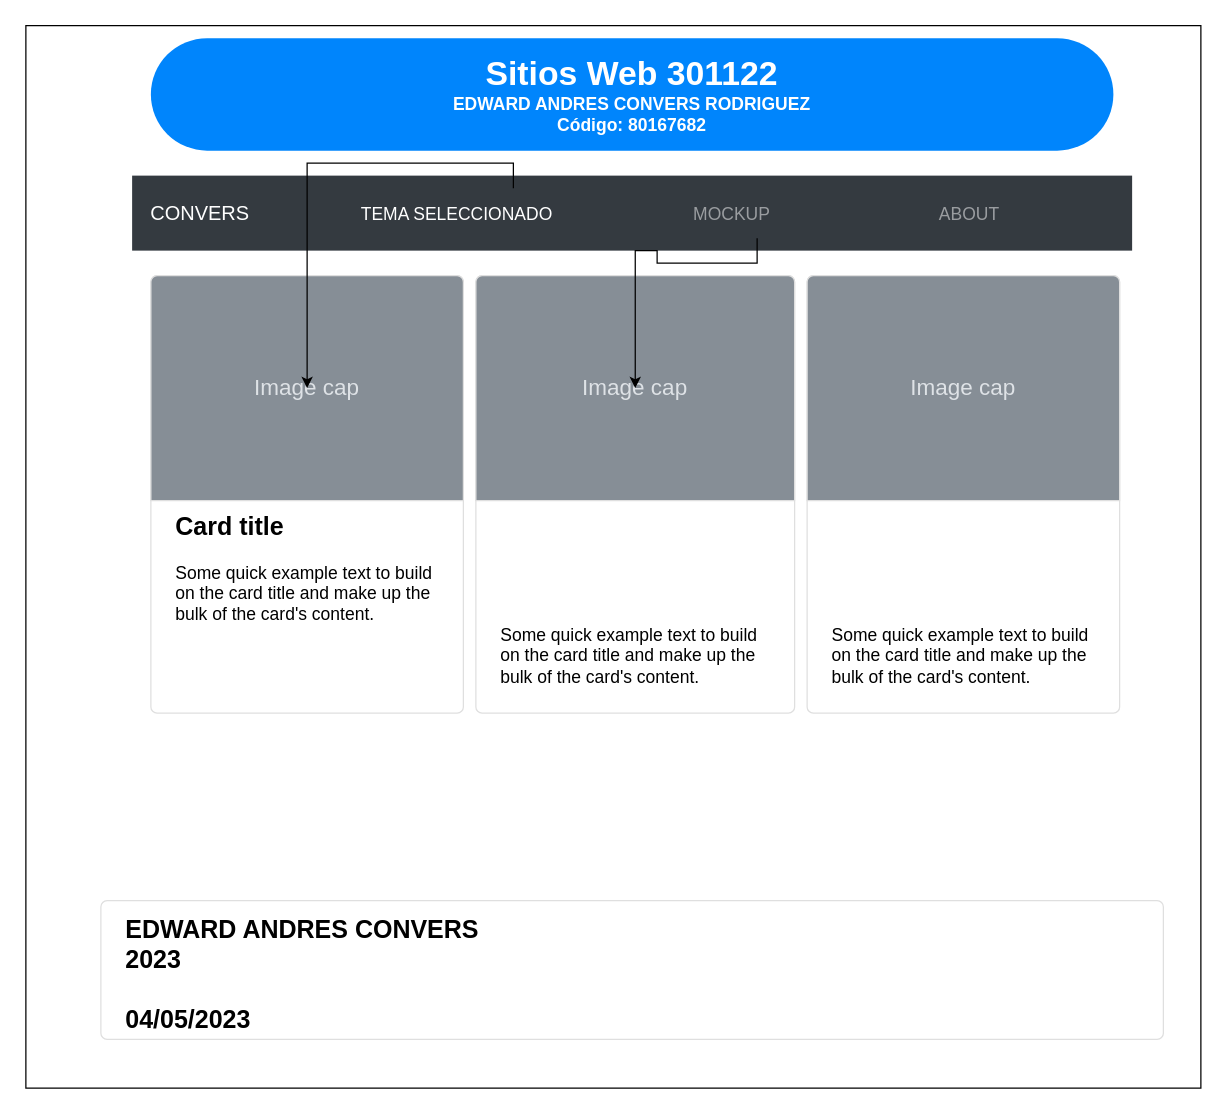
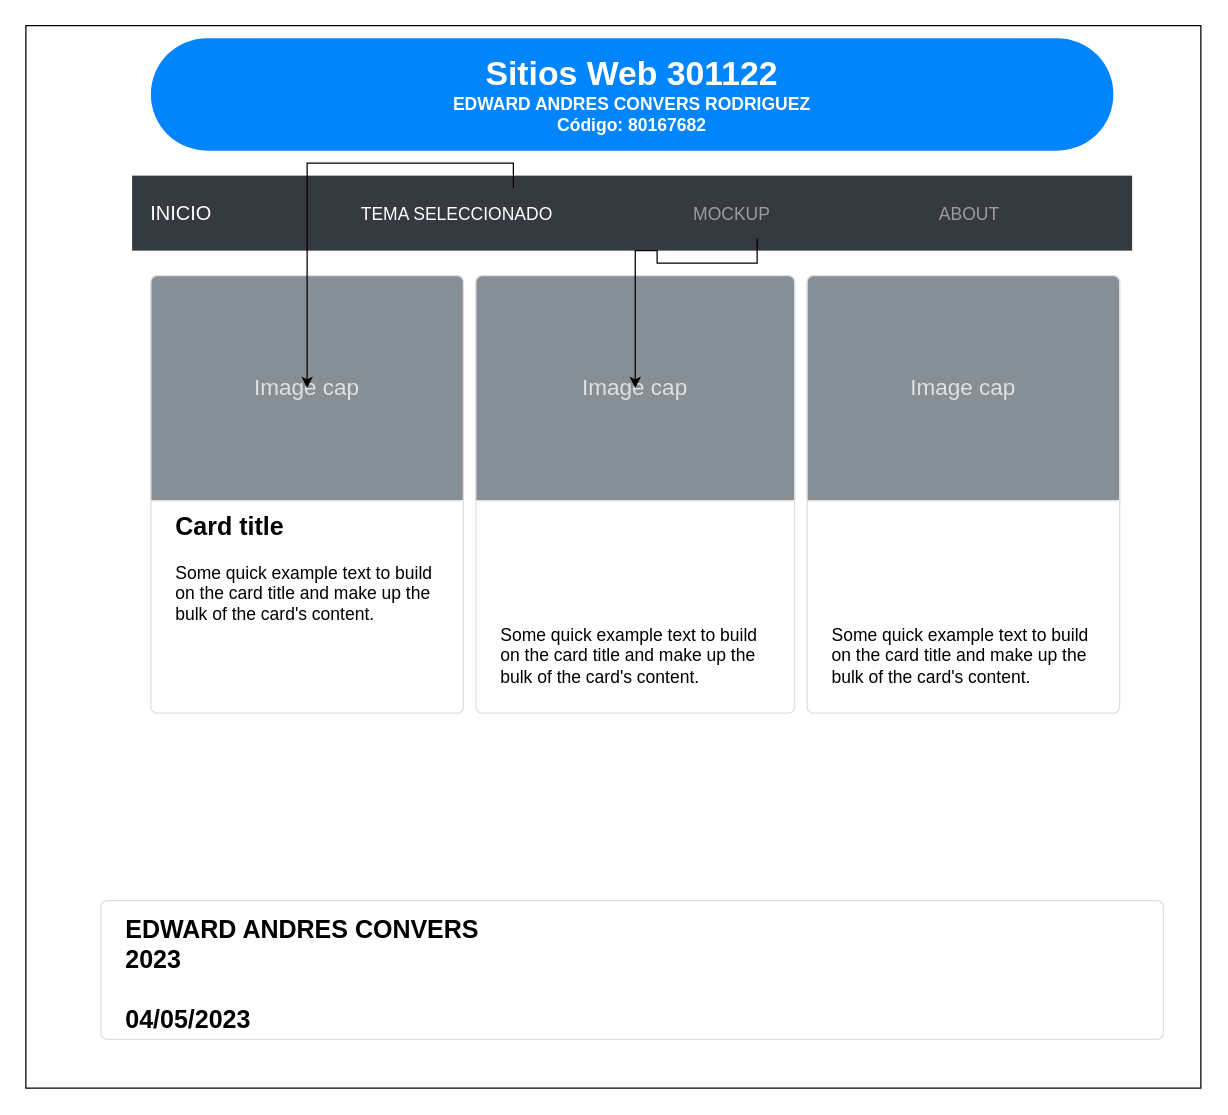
(190, 213) -> (184, 213)
